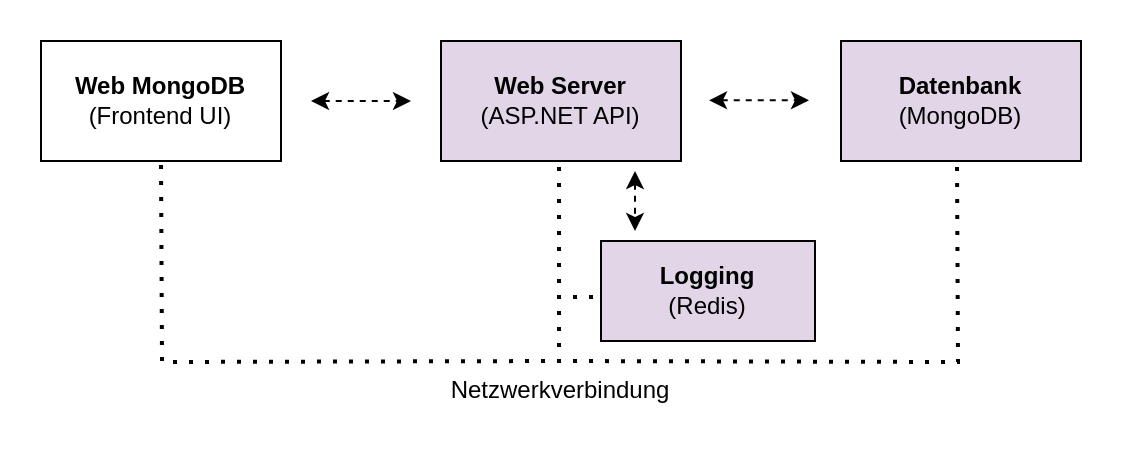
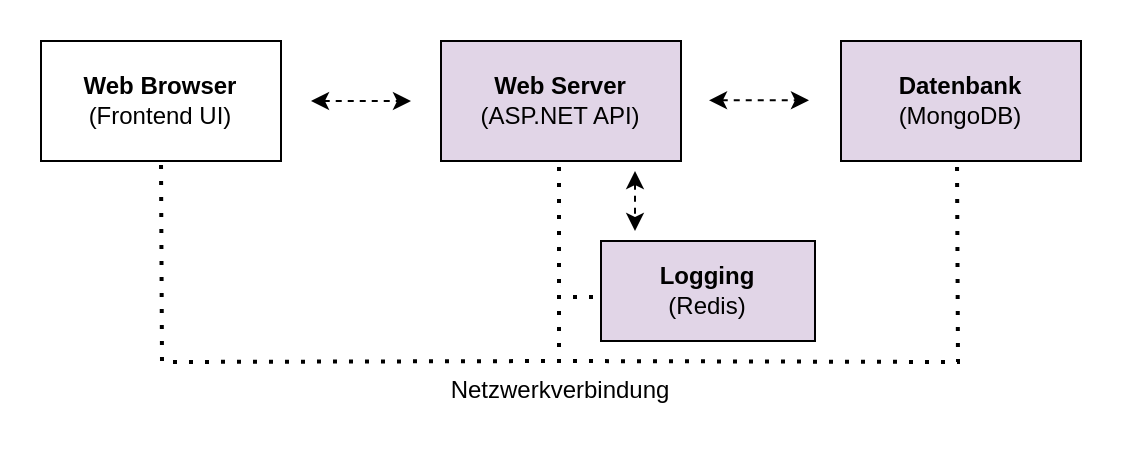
(161, 101) -> (161, 101)
